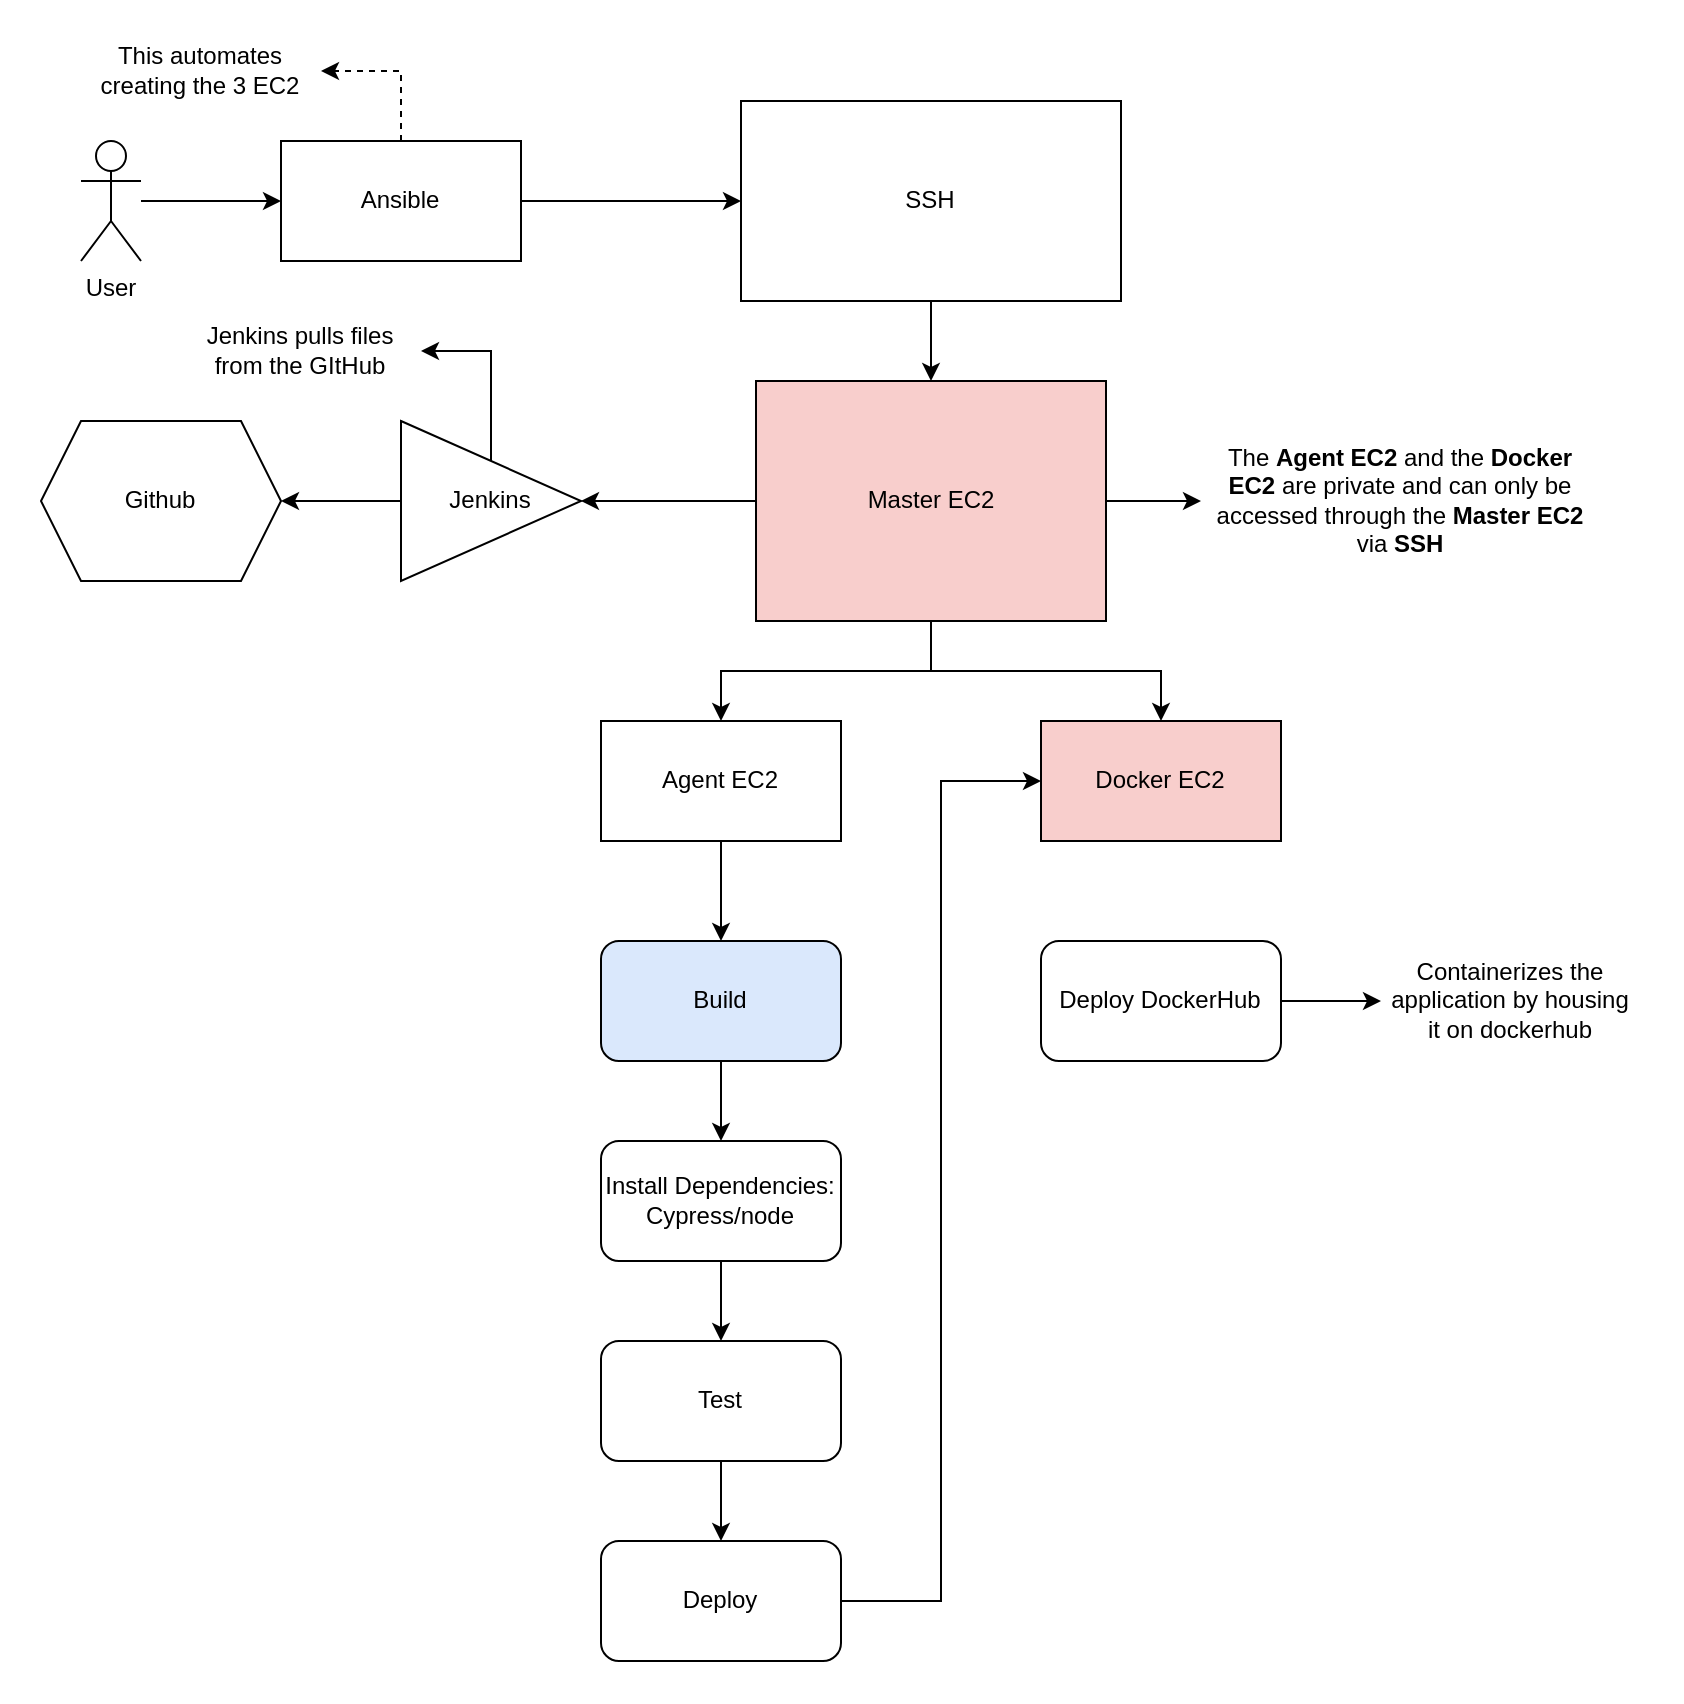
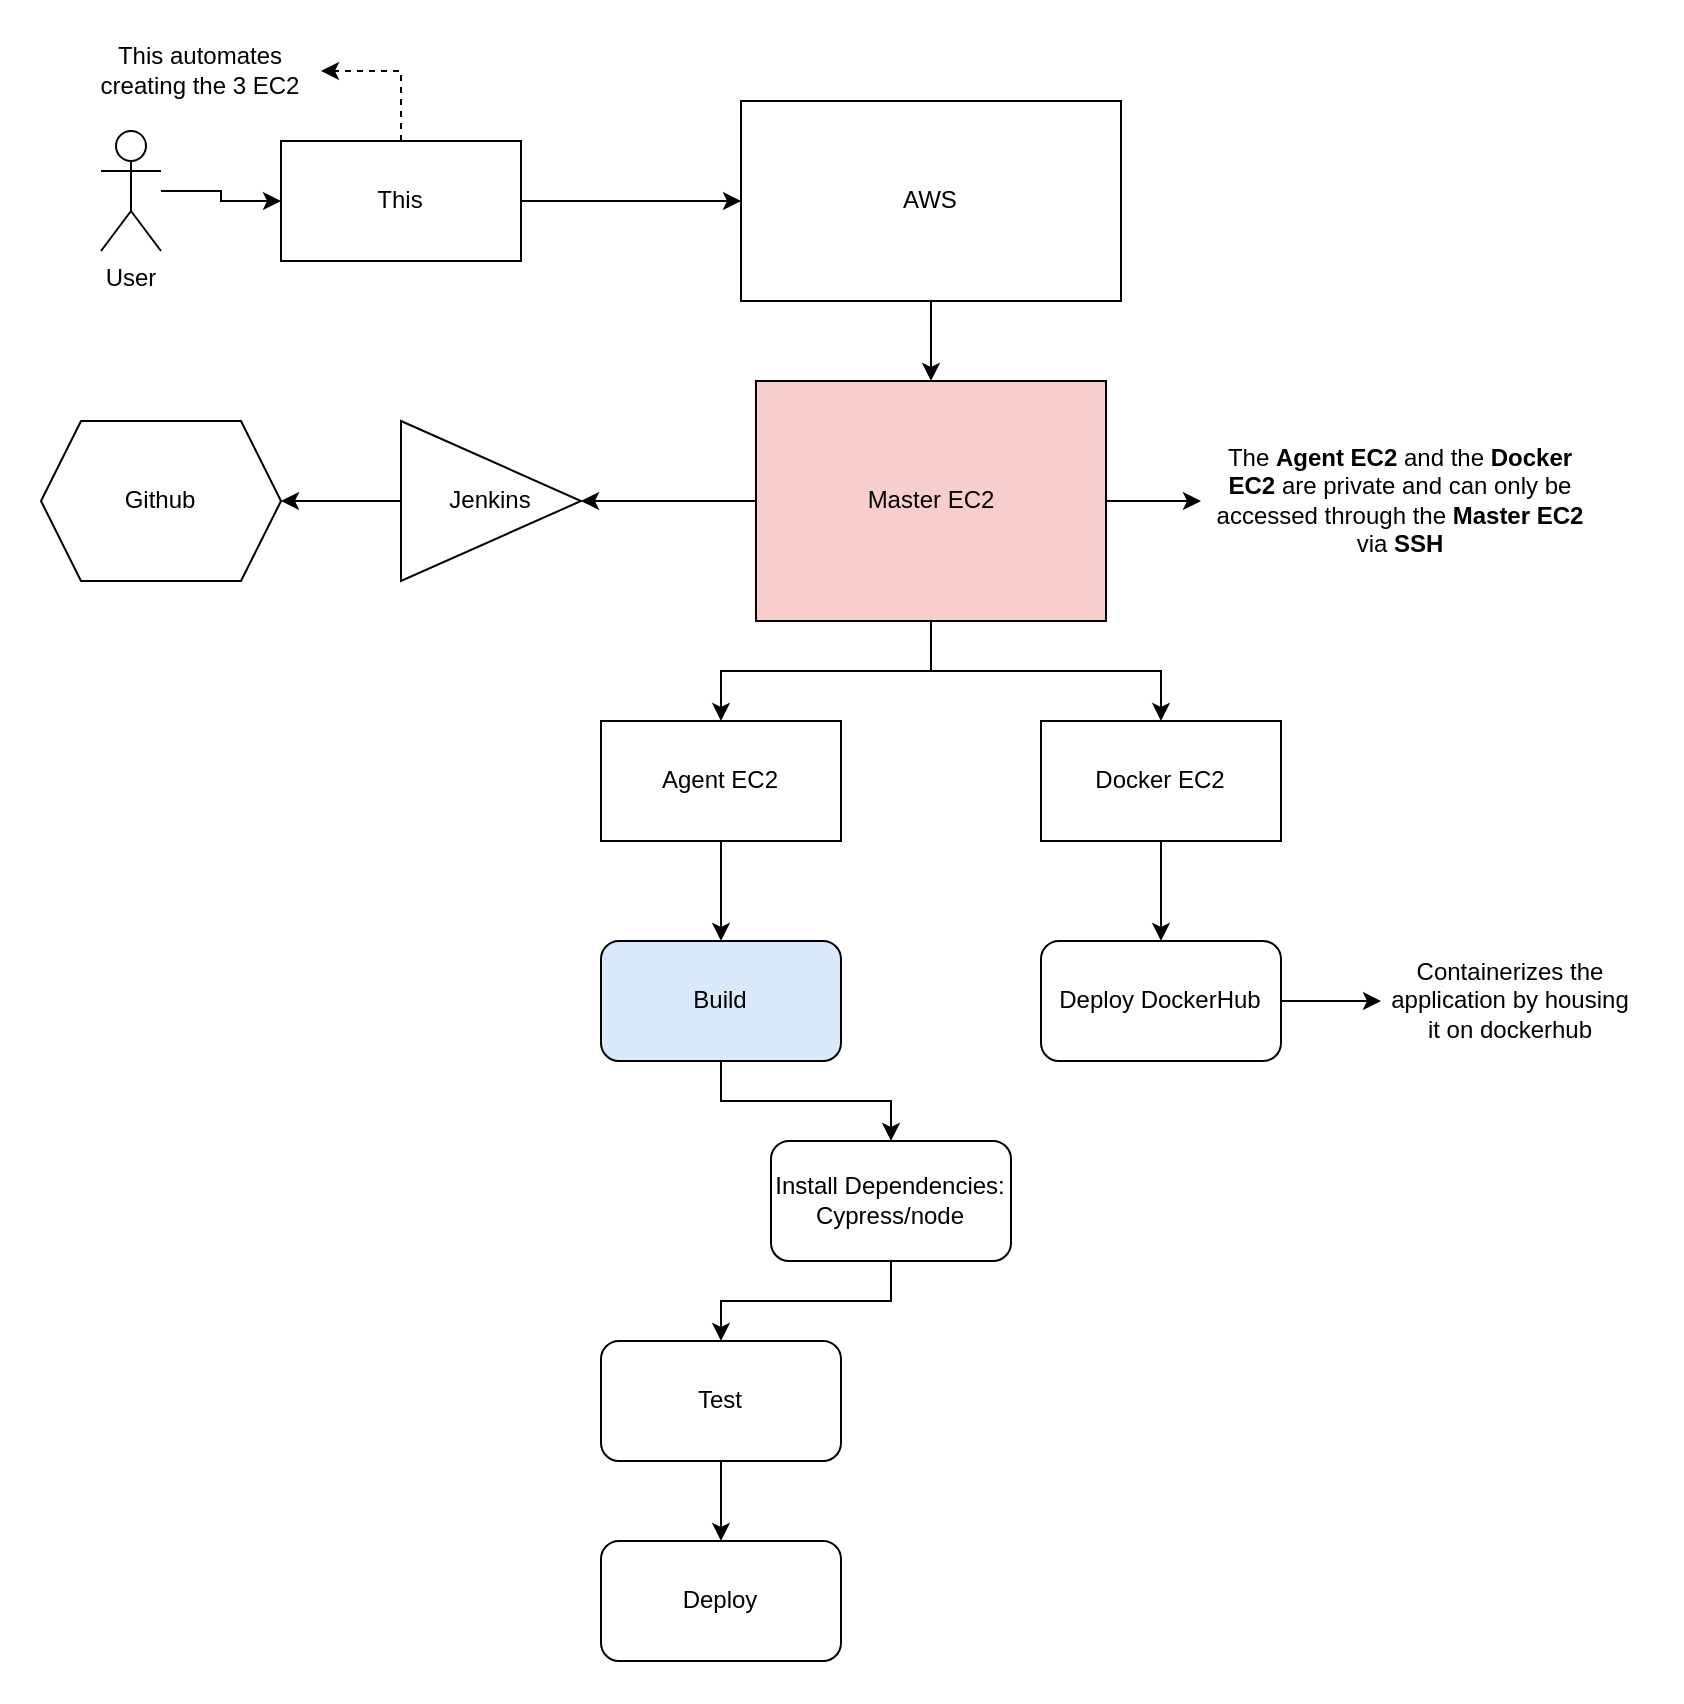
(111, 201) -> (131, 191)
(401, 201) -> (401, 201)
(931, 201) -> (931, 201)
(301, 351) -> none
(491, 378) -> none
(1161, 781) -> (1161, 781)
none -> (1161, 884)
(941, 1198) -> none
(721, 1201) -> (891, 1201)
